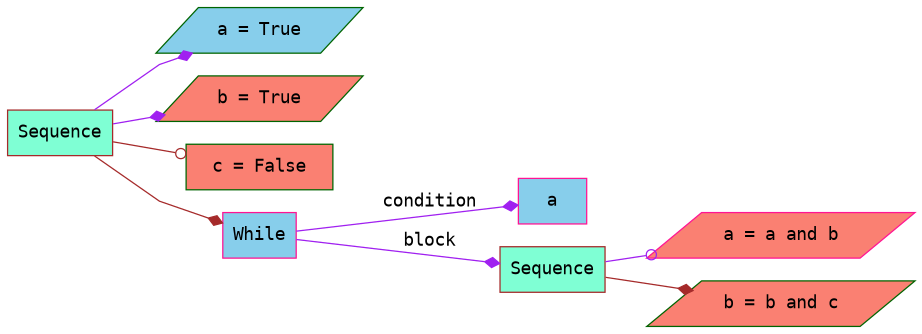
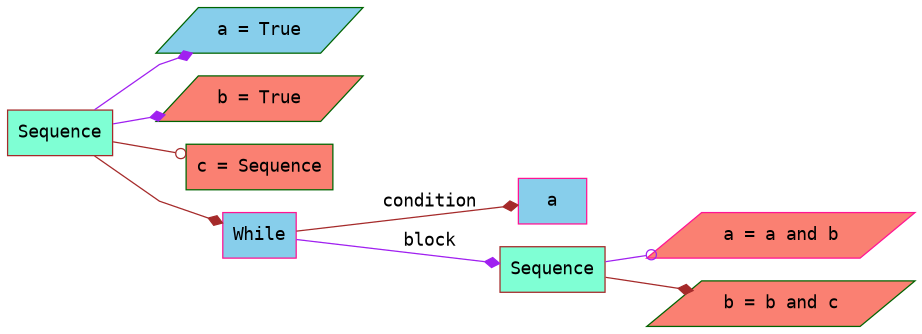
(259, 167) -> (259, 167)
(400, 219) -> (400, 219)
